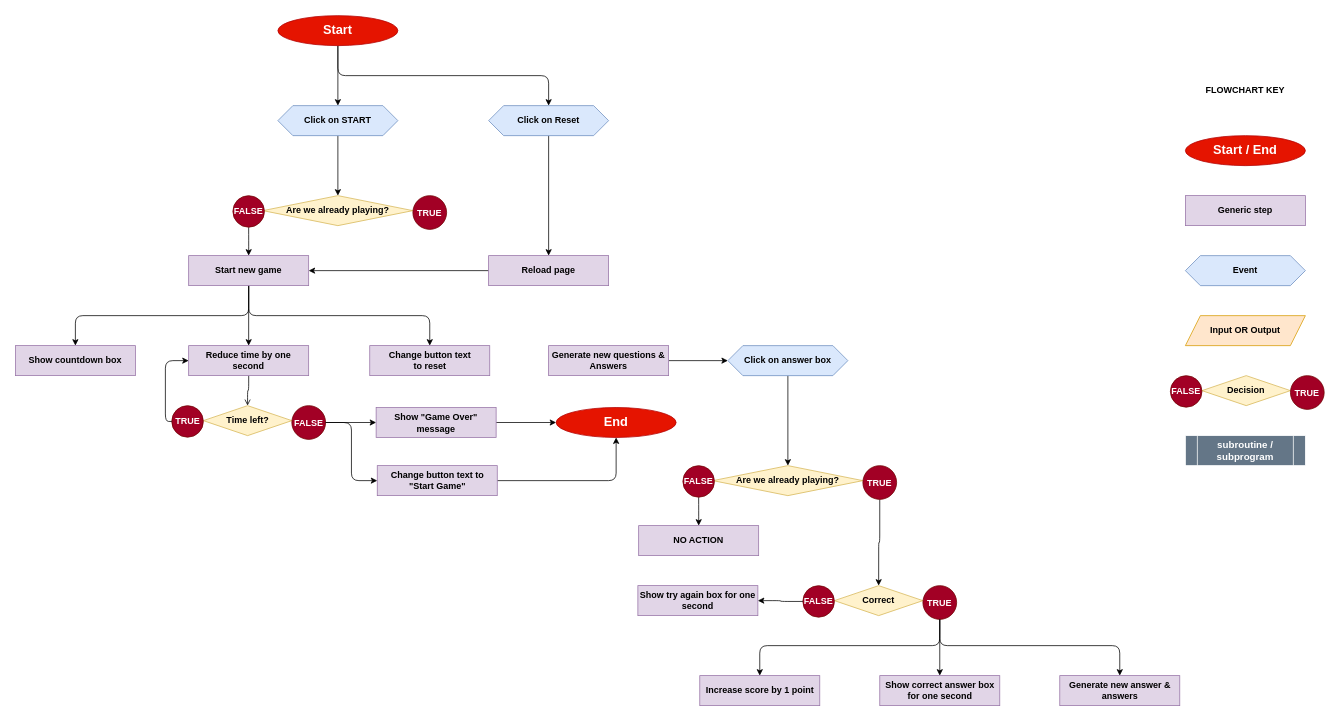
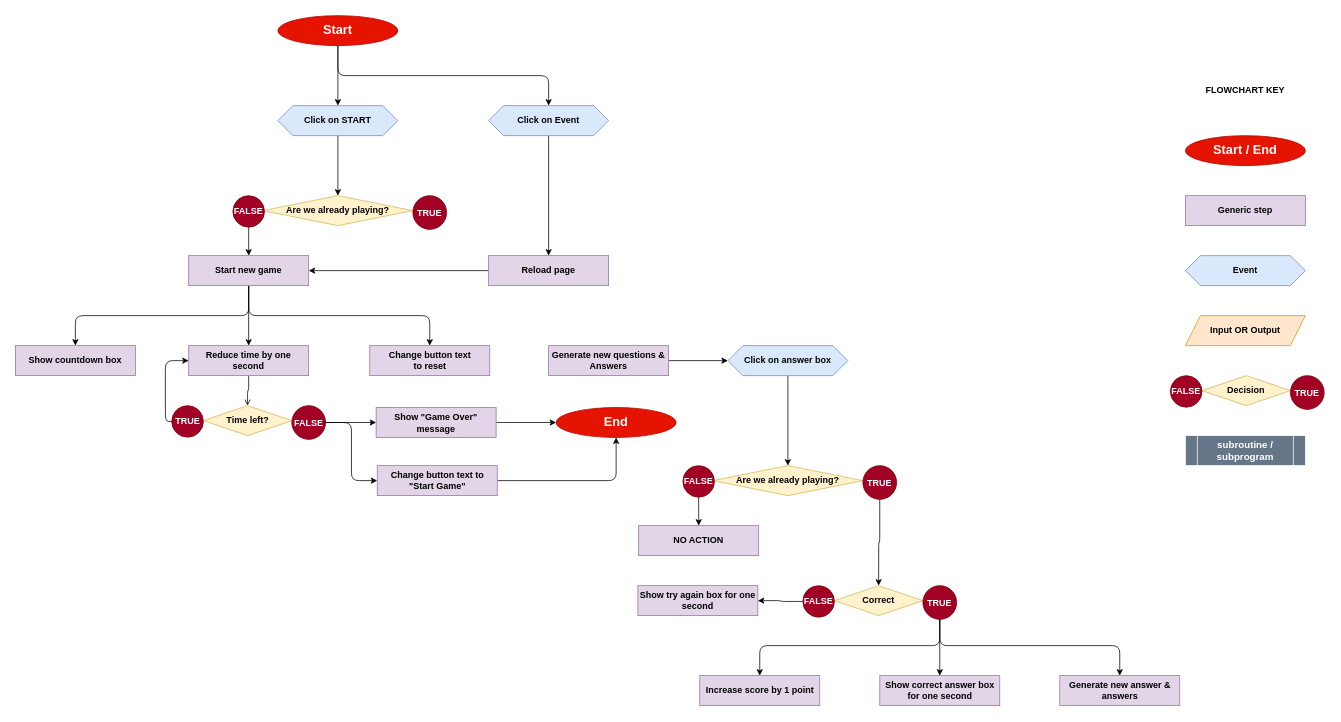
(549, 120) -> (549, 120)
